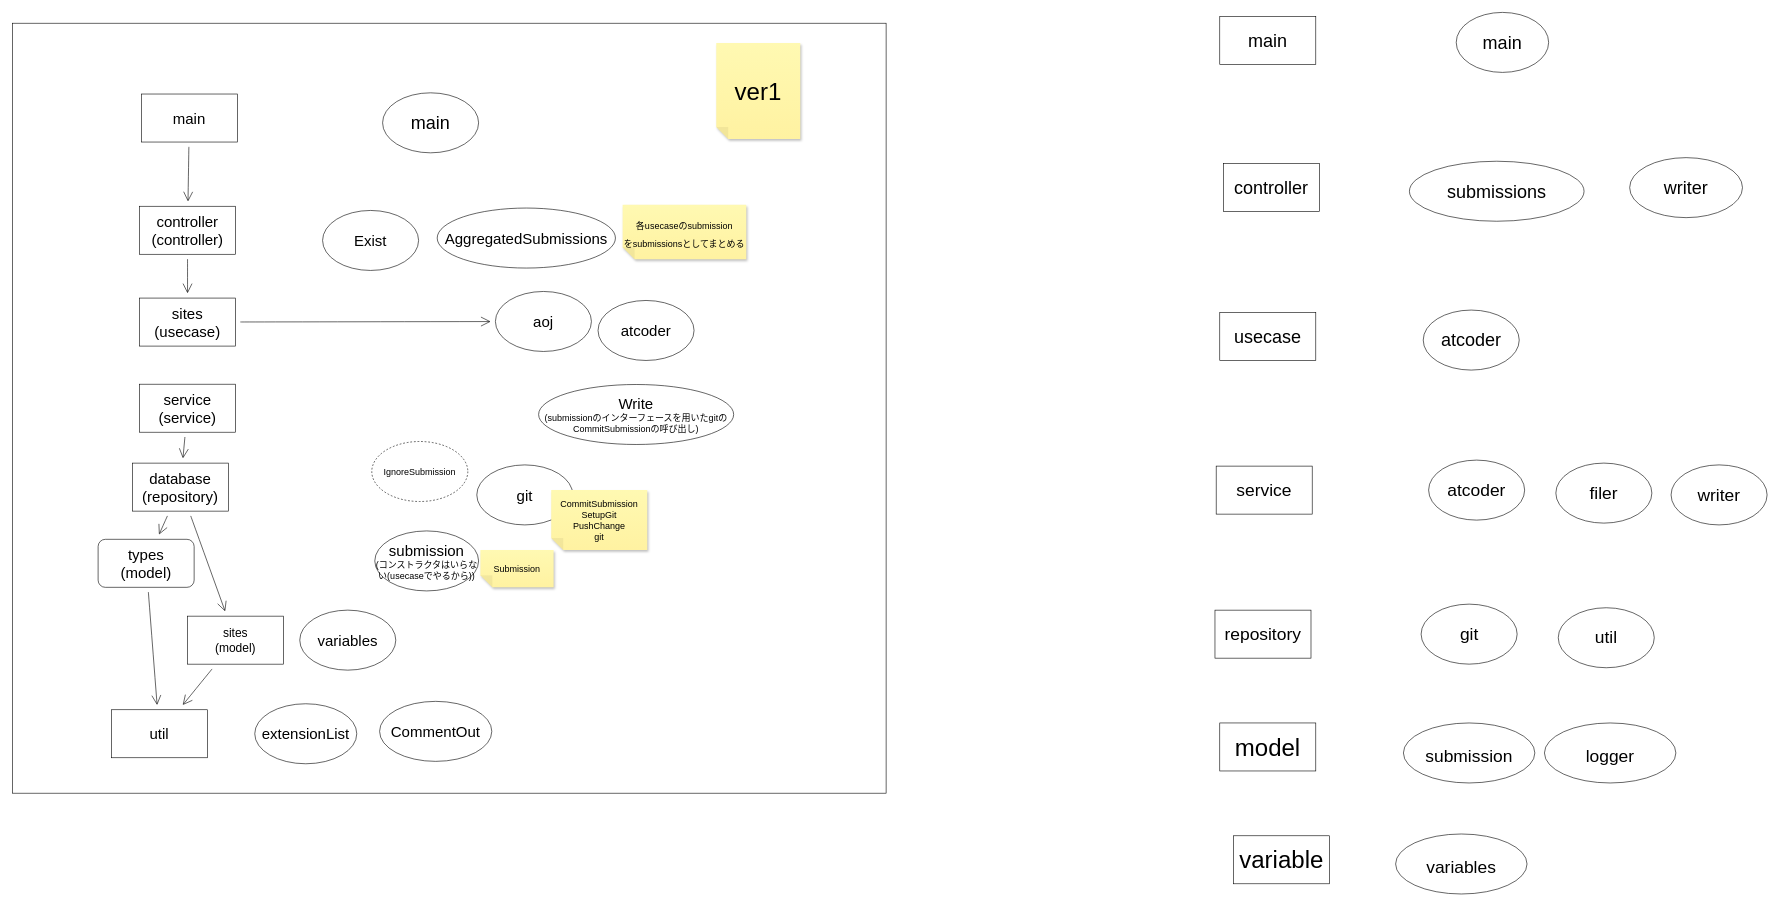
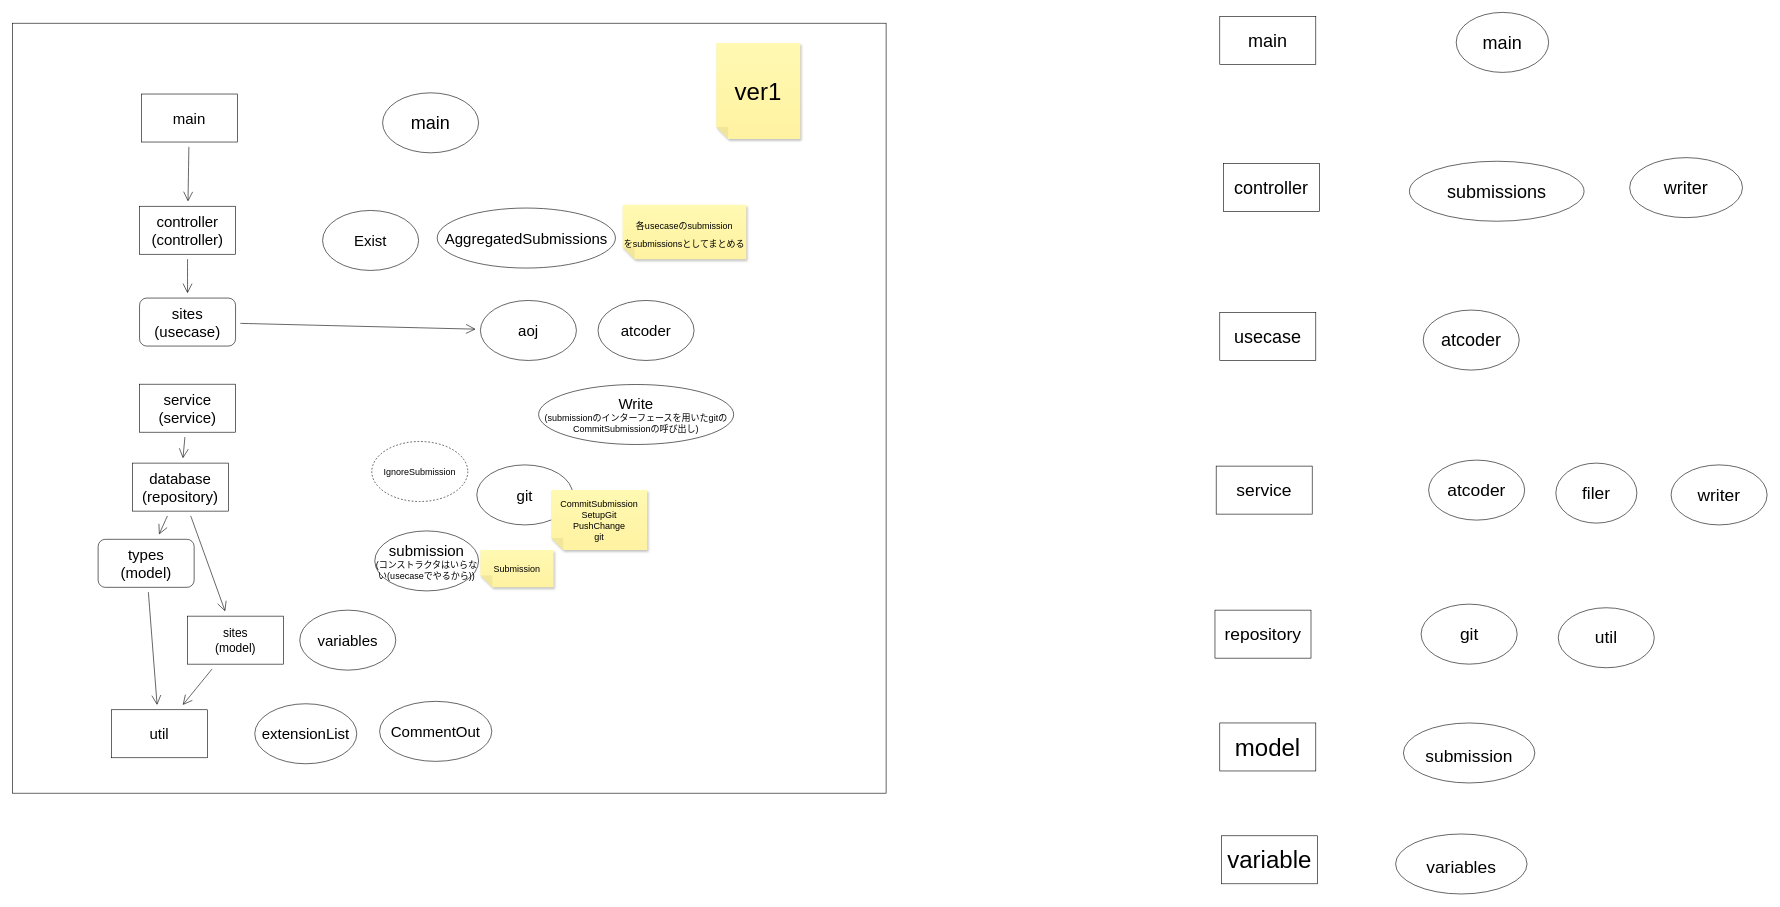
(543, 321) -> (528, 330)
(188, 322) -> (188, 322)
(1604, 493) -> (1596, 493)
(1610, 753) -> none
(1281, 860) -> (1269, 860)
